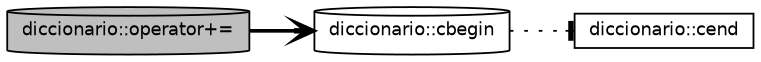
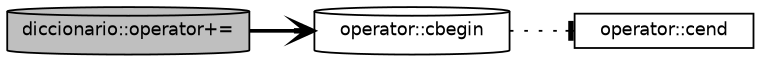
(412, 31) -> (412, 31)
(664, 31) -> (664, 31)
